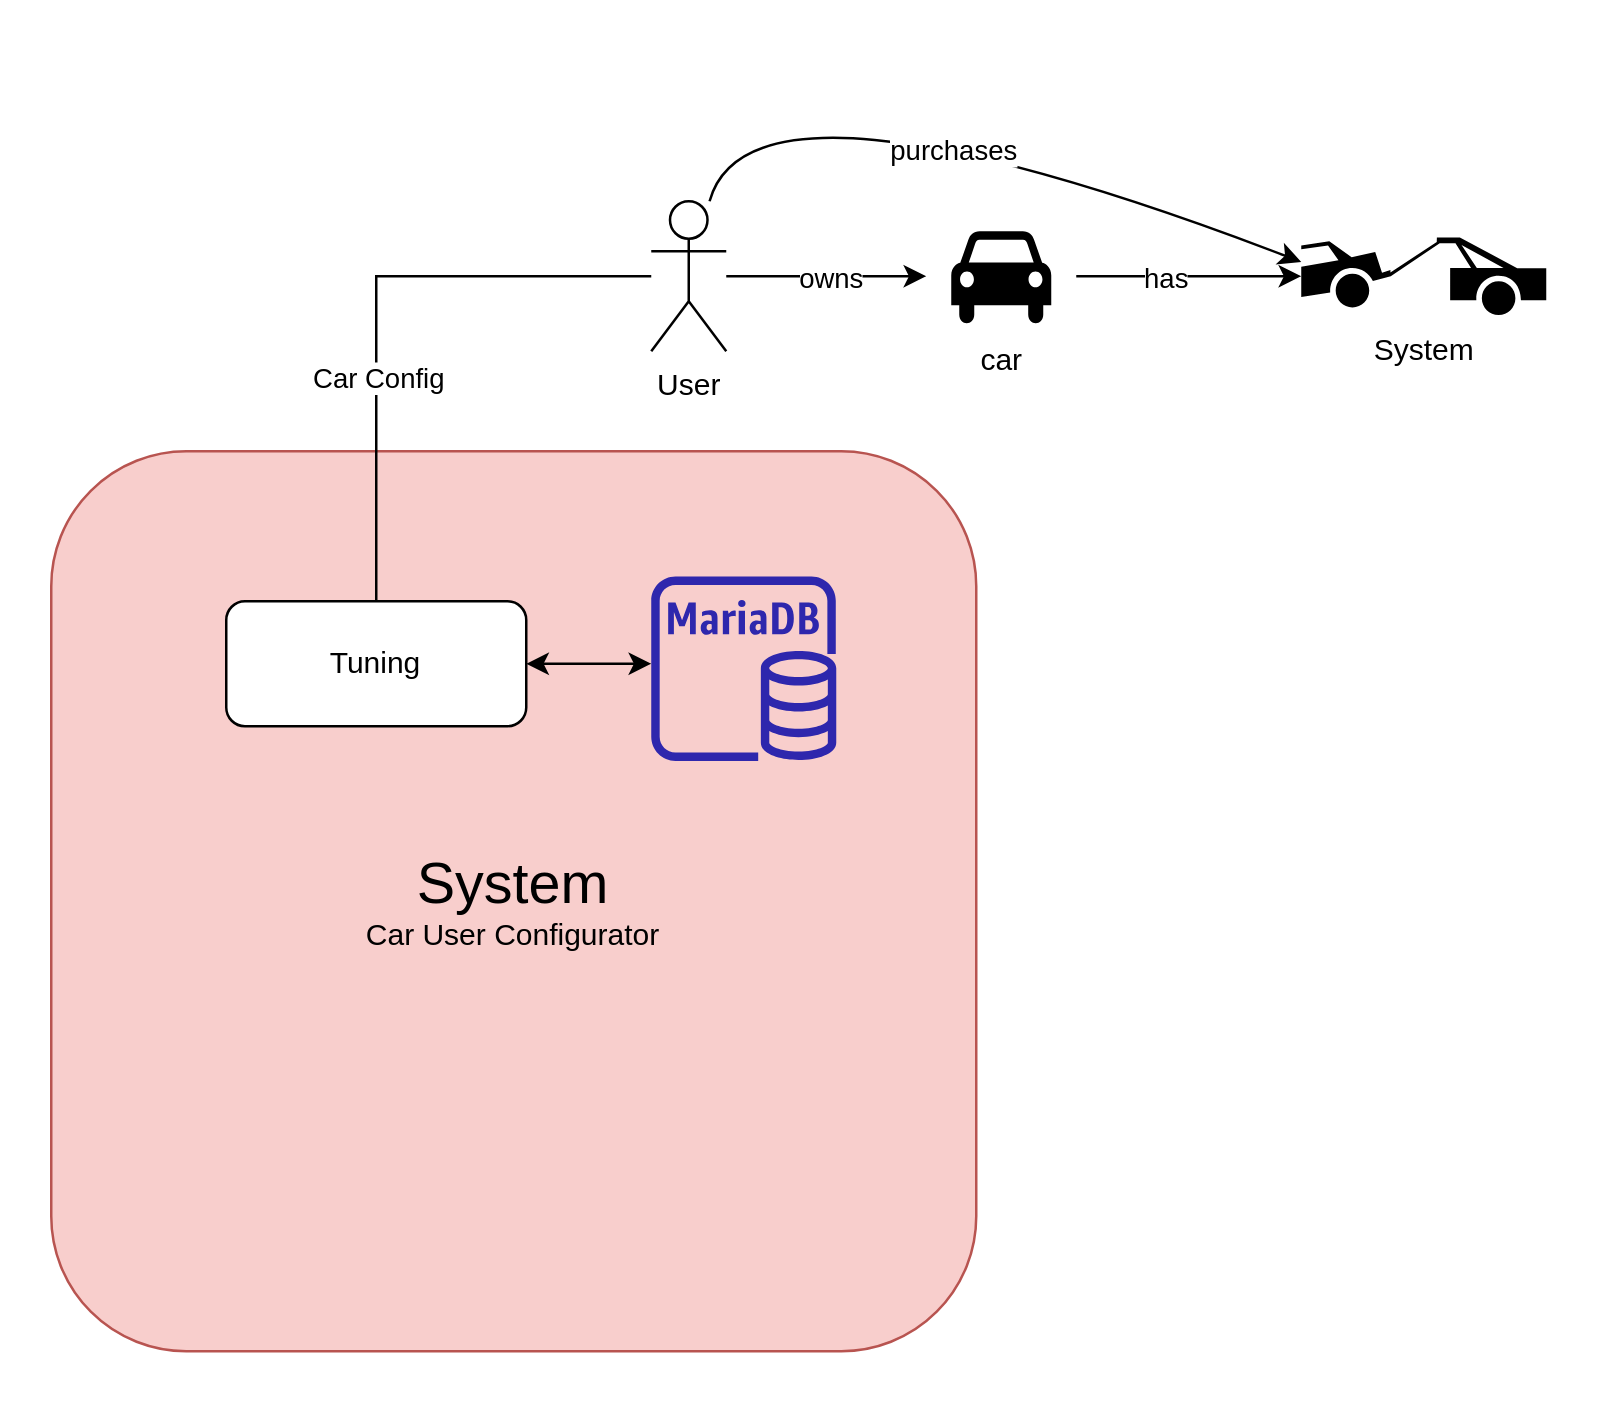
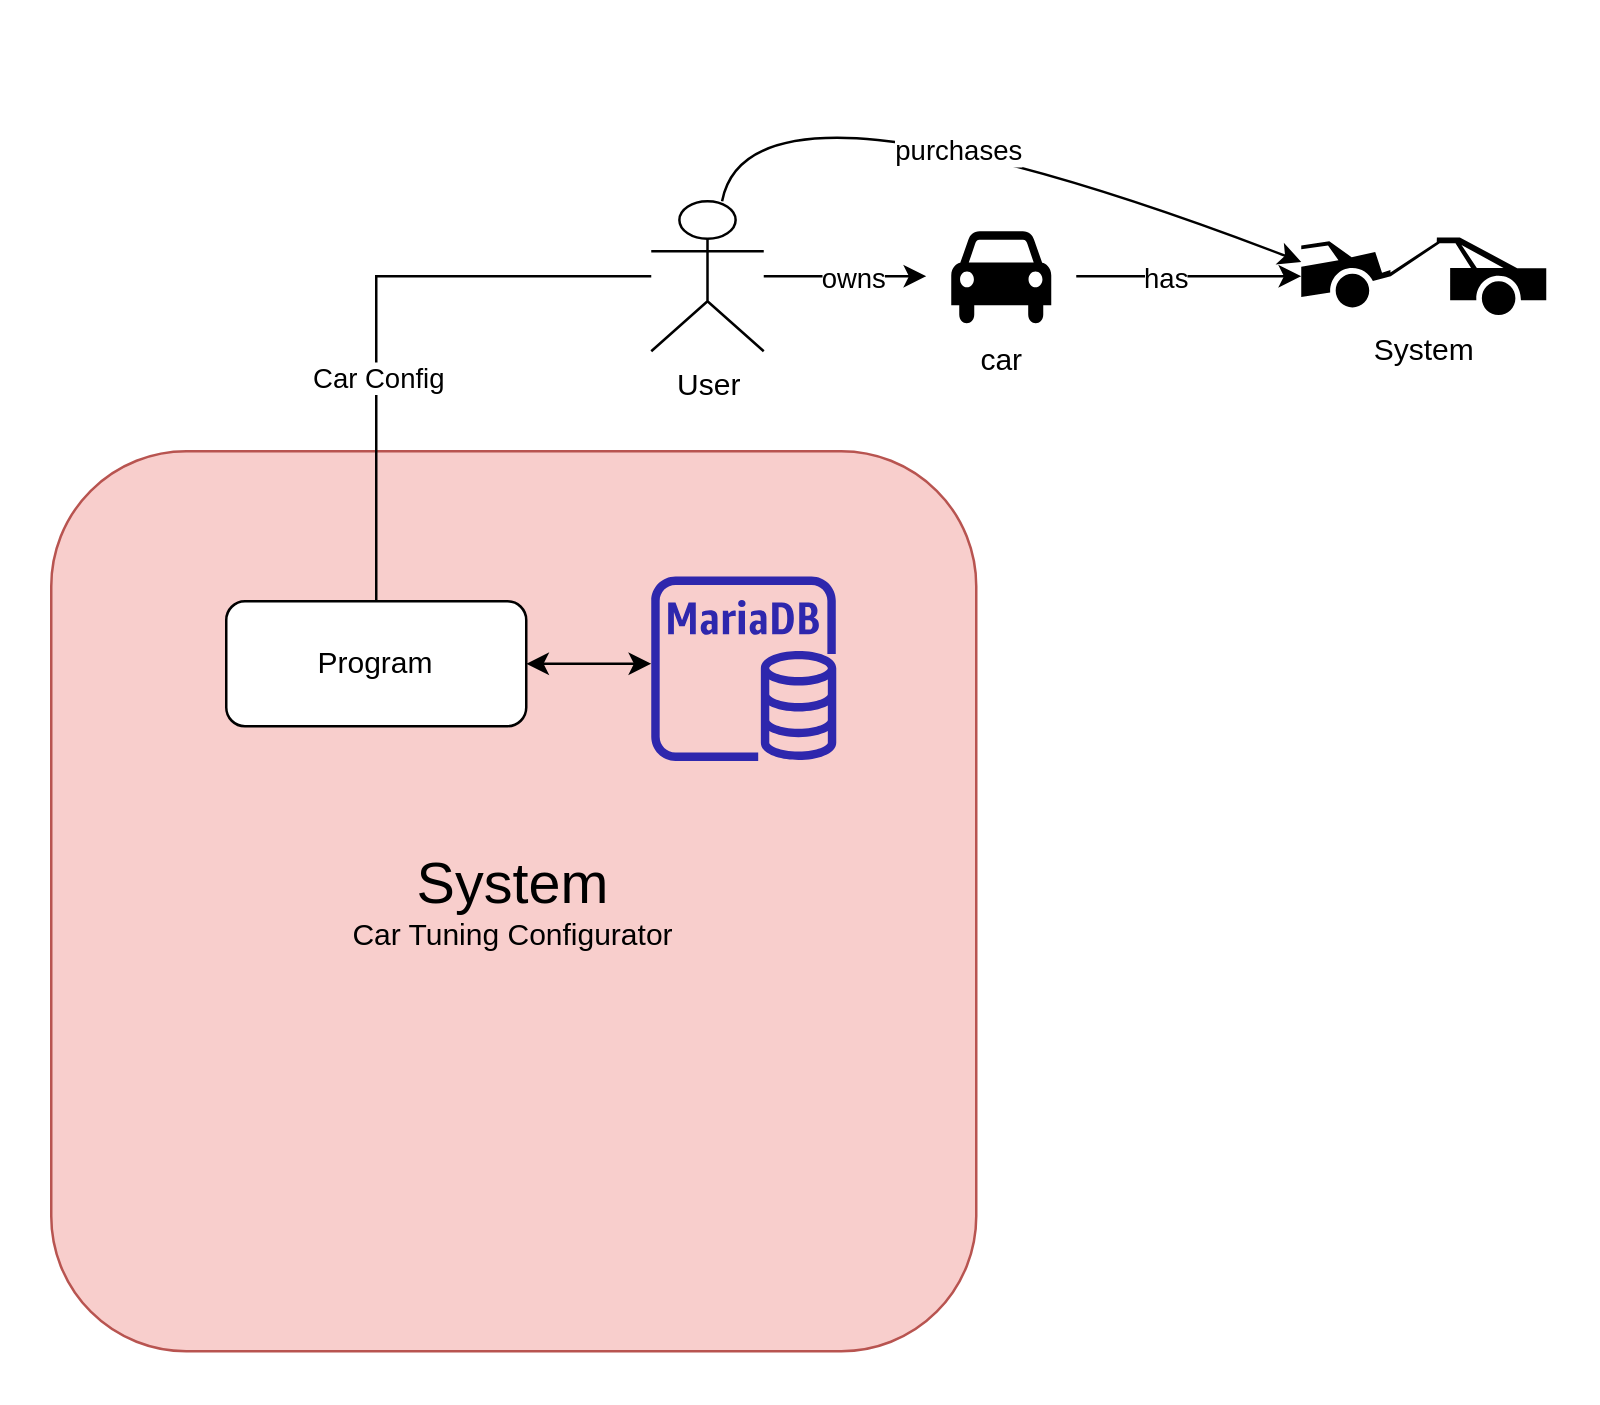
(689, 276) -> (708, 276)
(376, 664) -> (376, 664)
(514, 901) -> (514, 901)
